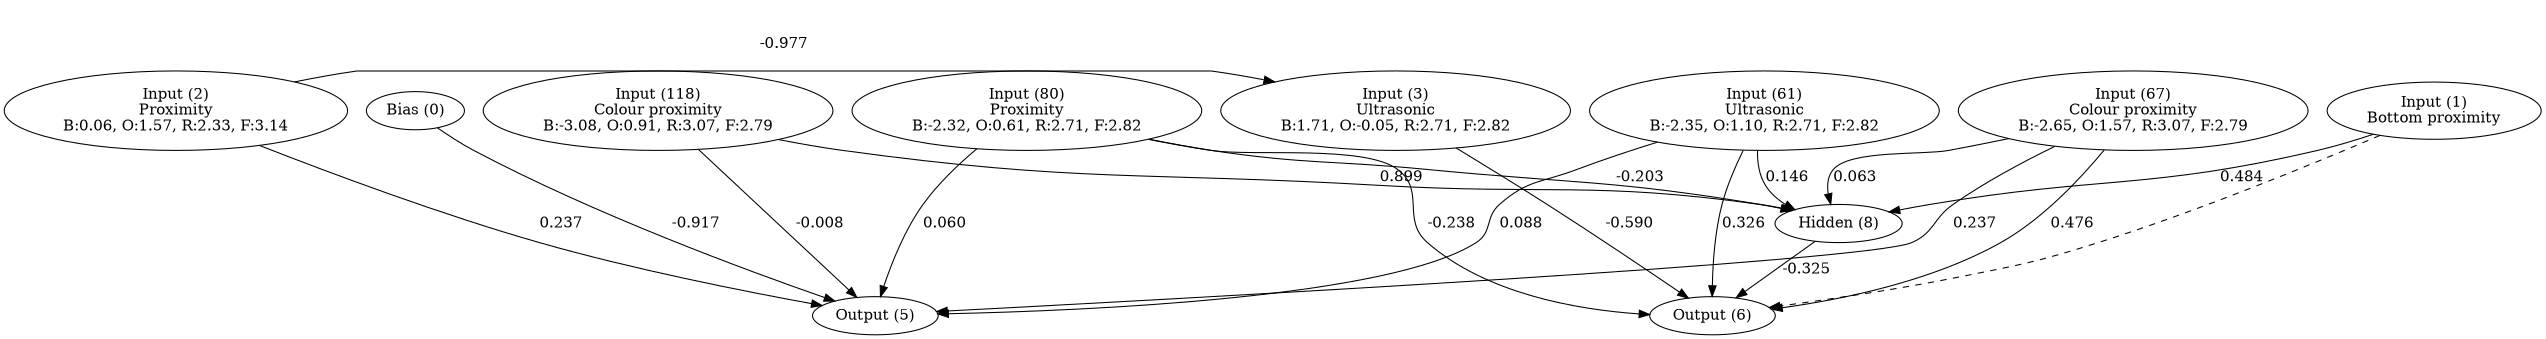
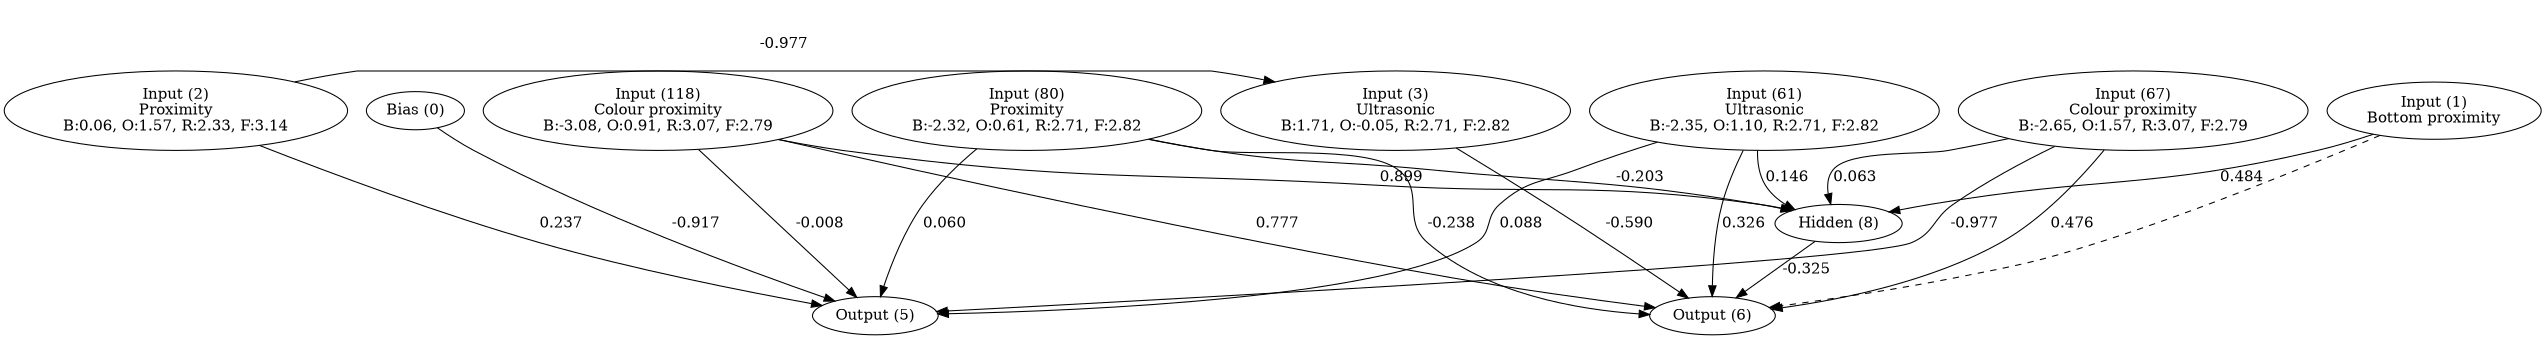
(1975, 224) -> (1975, 224)
none -> (1210, 232)
